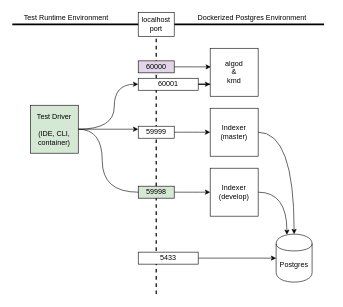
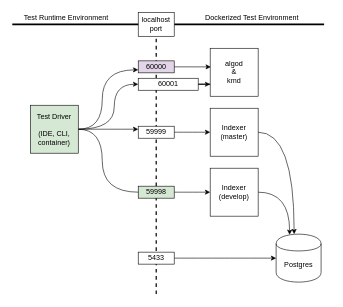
(252, 18) -> (252, 18)
none -> (103, 90)
(168, 258) -> (156, 258)
(294, 258) -> (299, 258)
